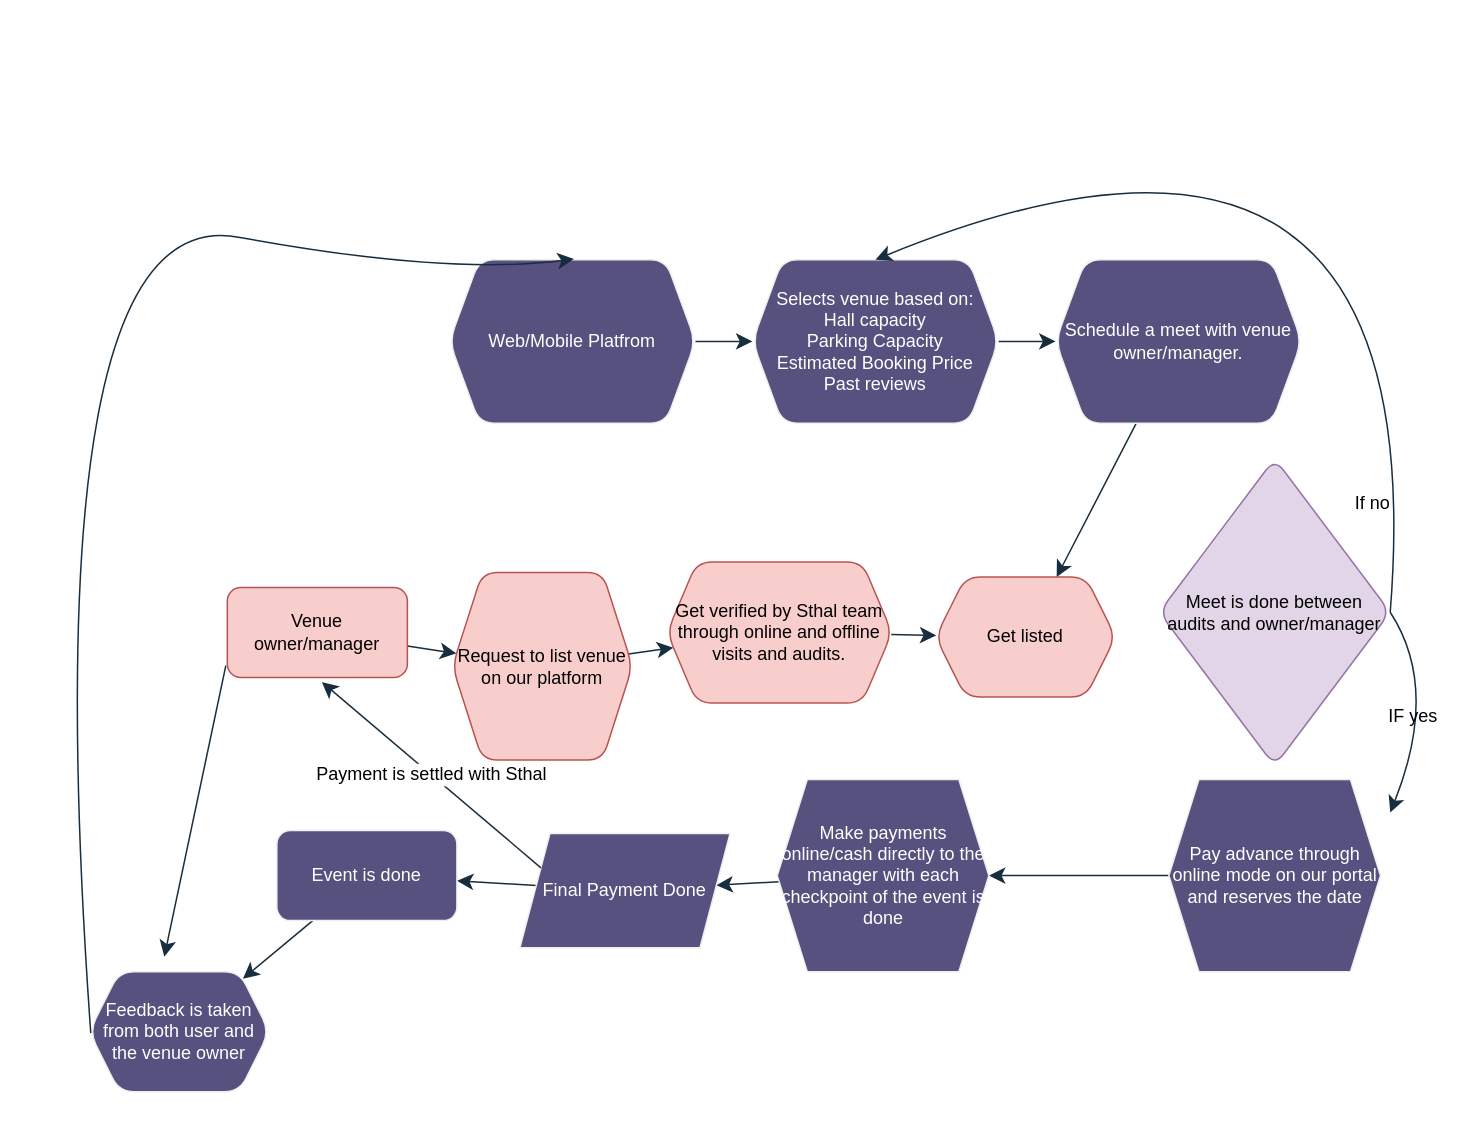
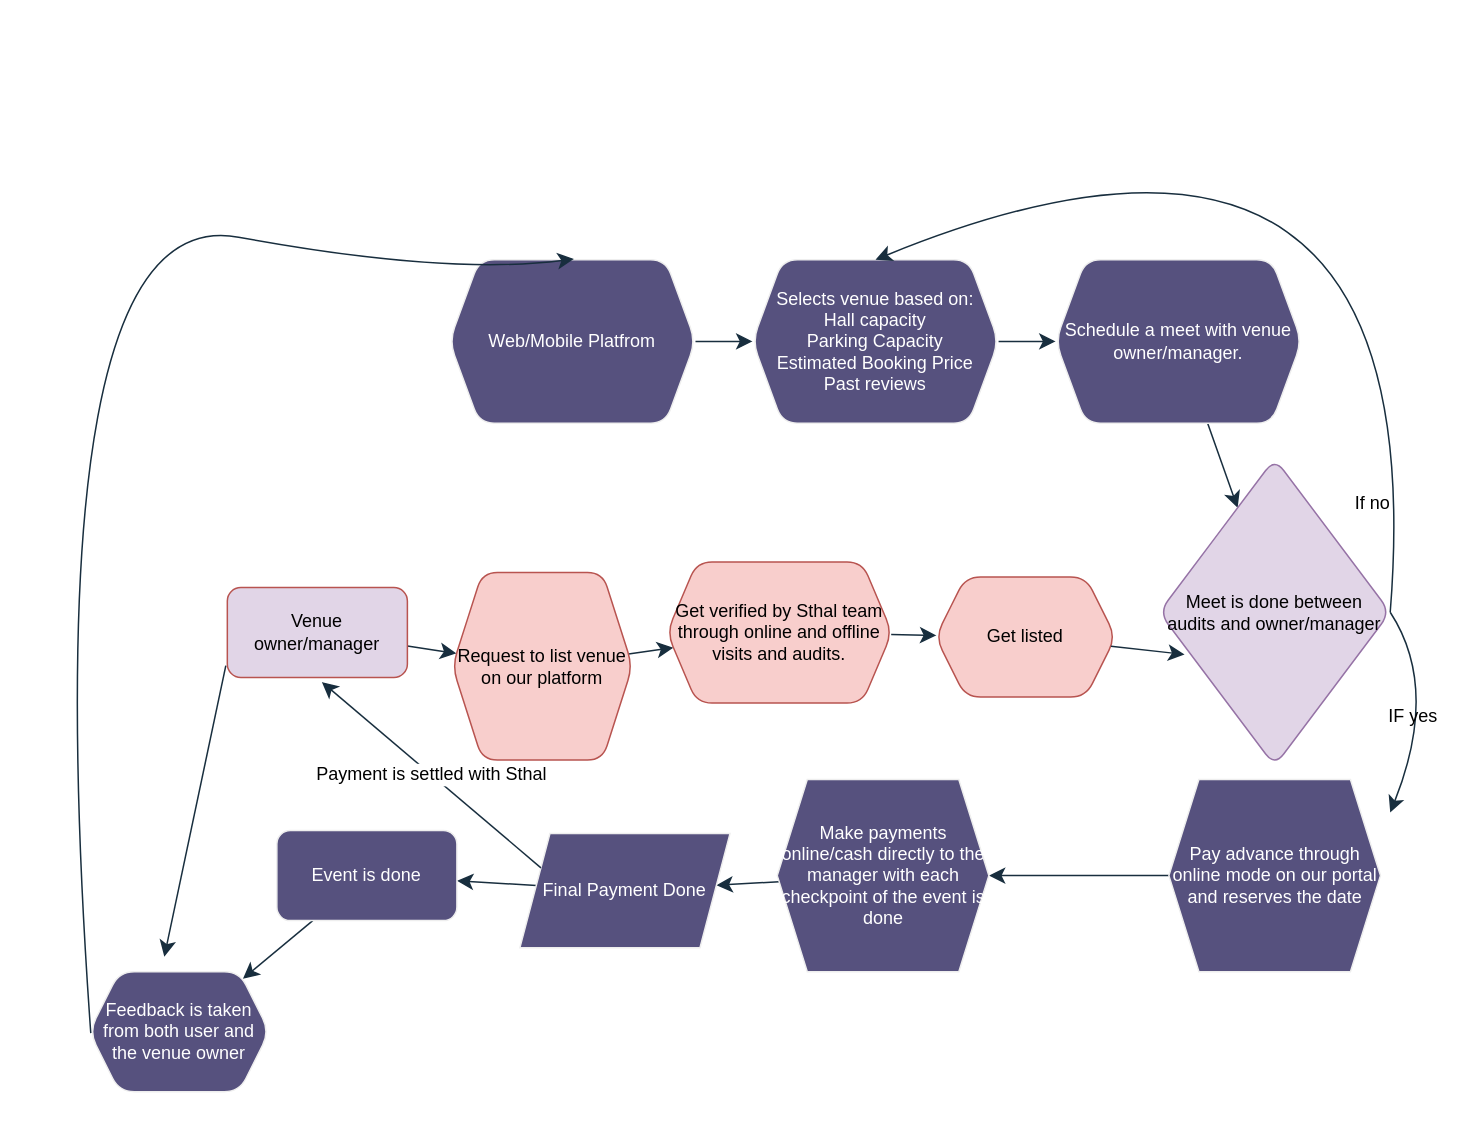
(1098, 496) -> (1220, 460)
(317, 632) -> (317, 632)
none -> (1142, 650)
